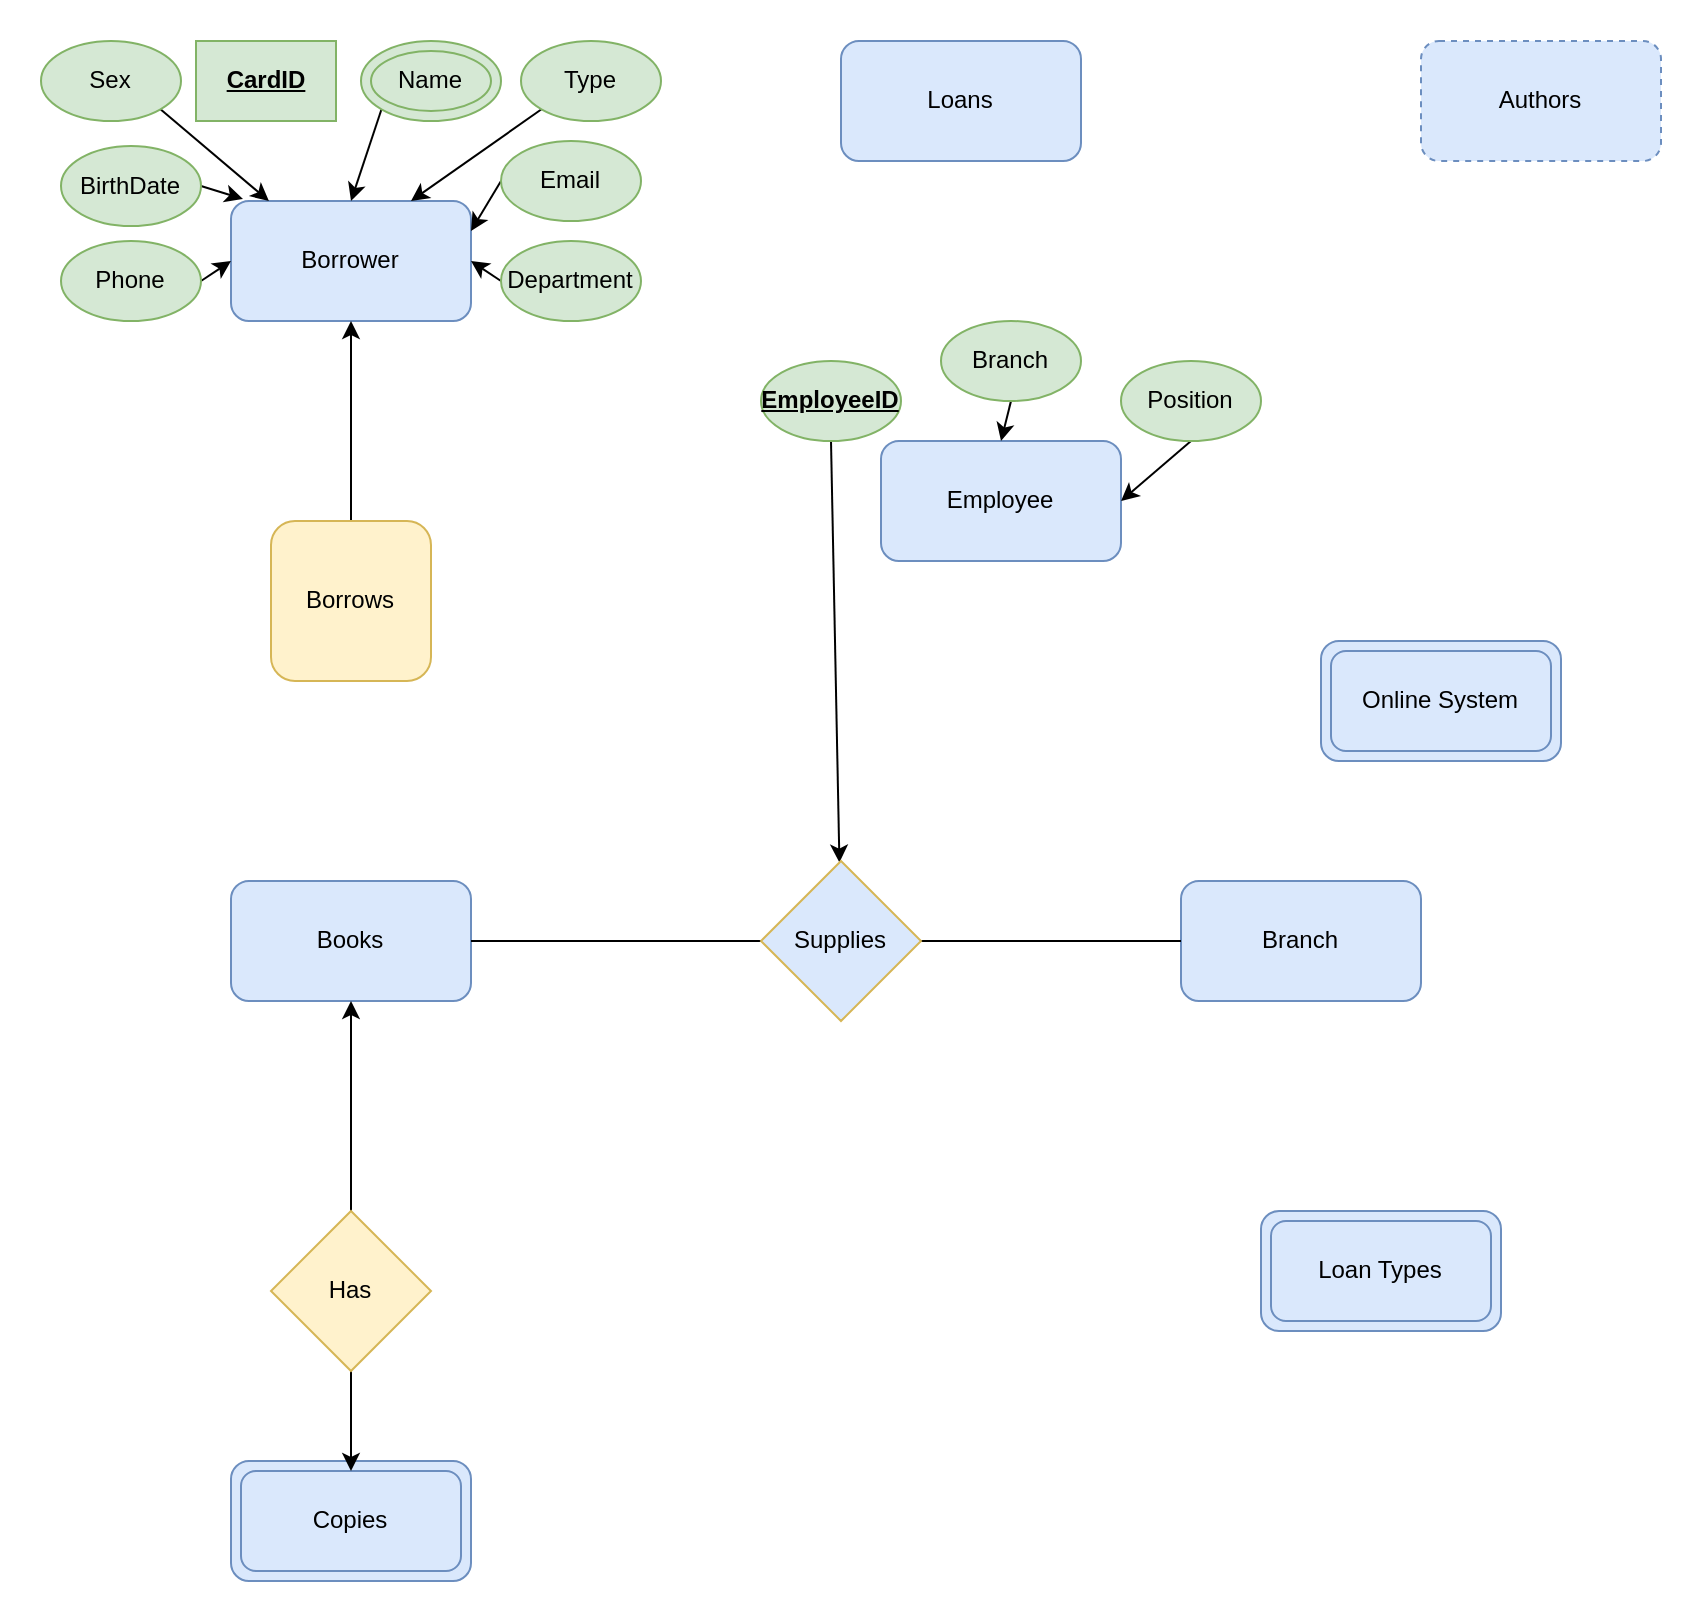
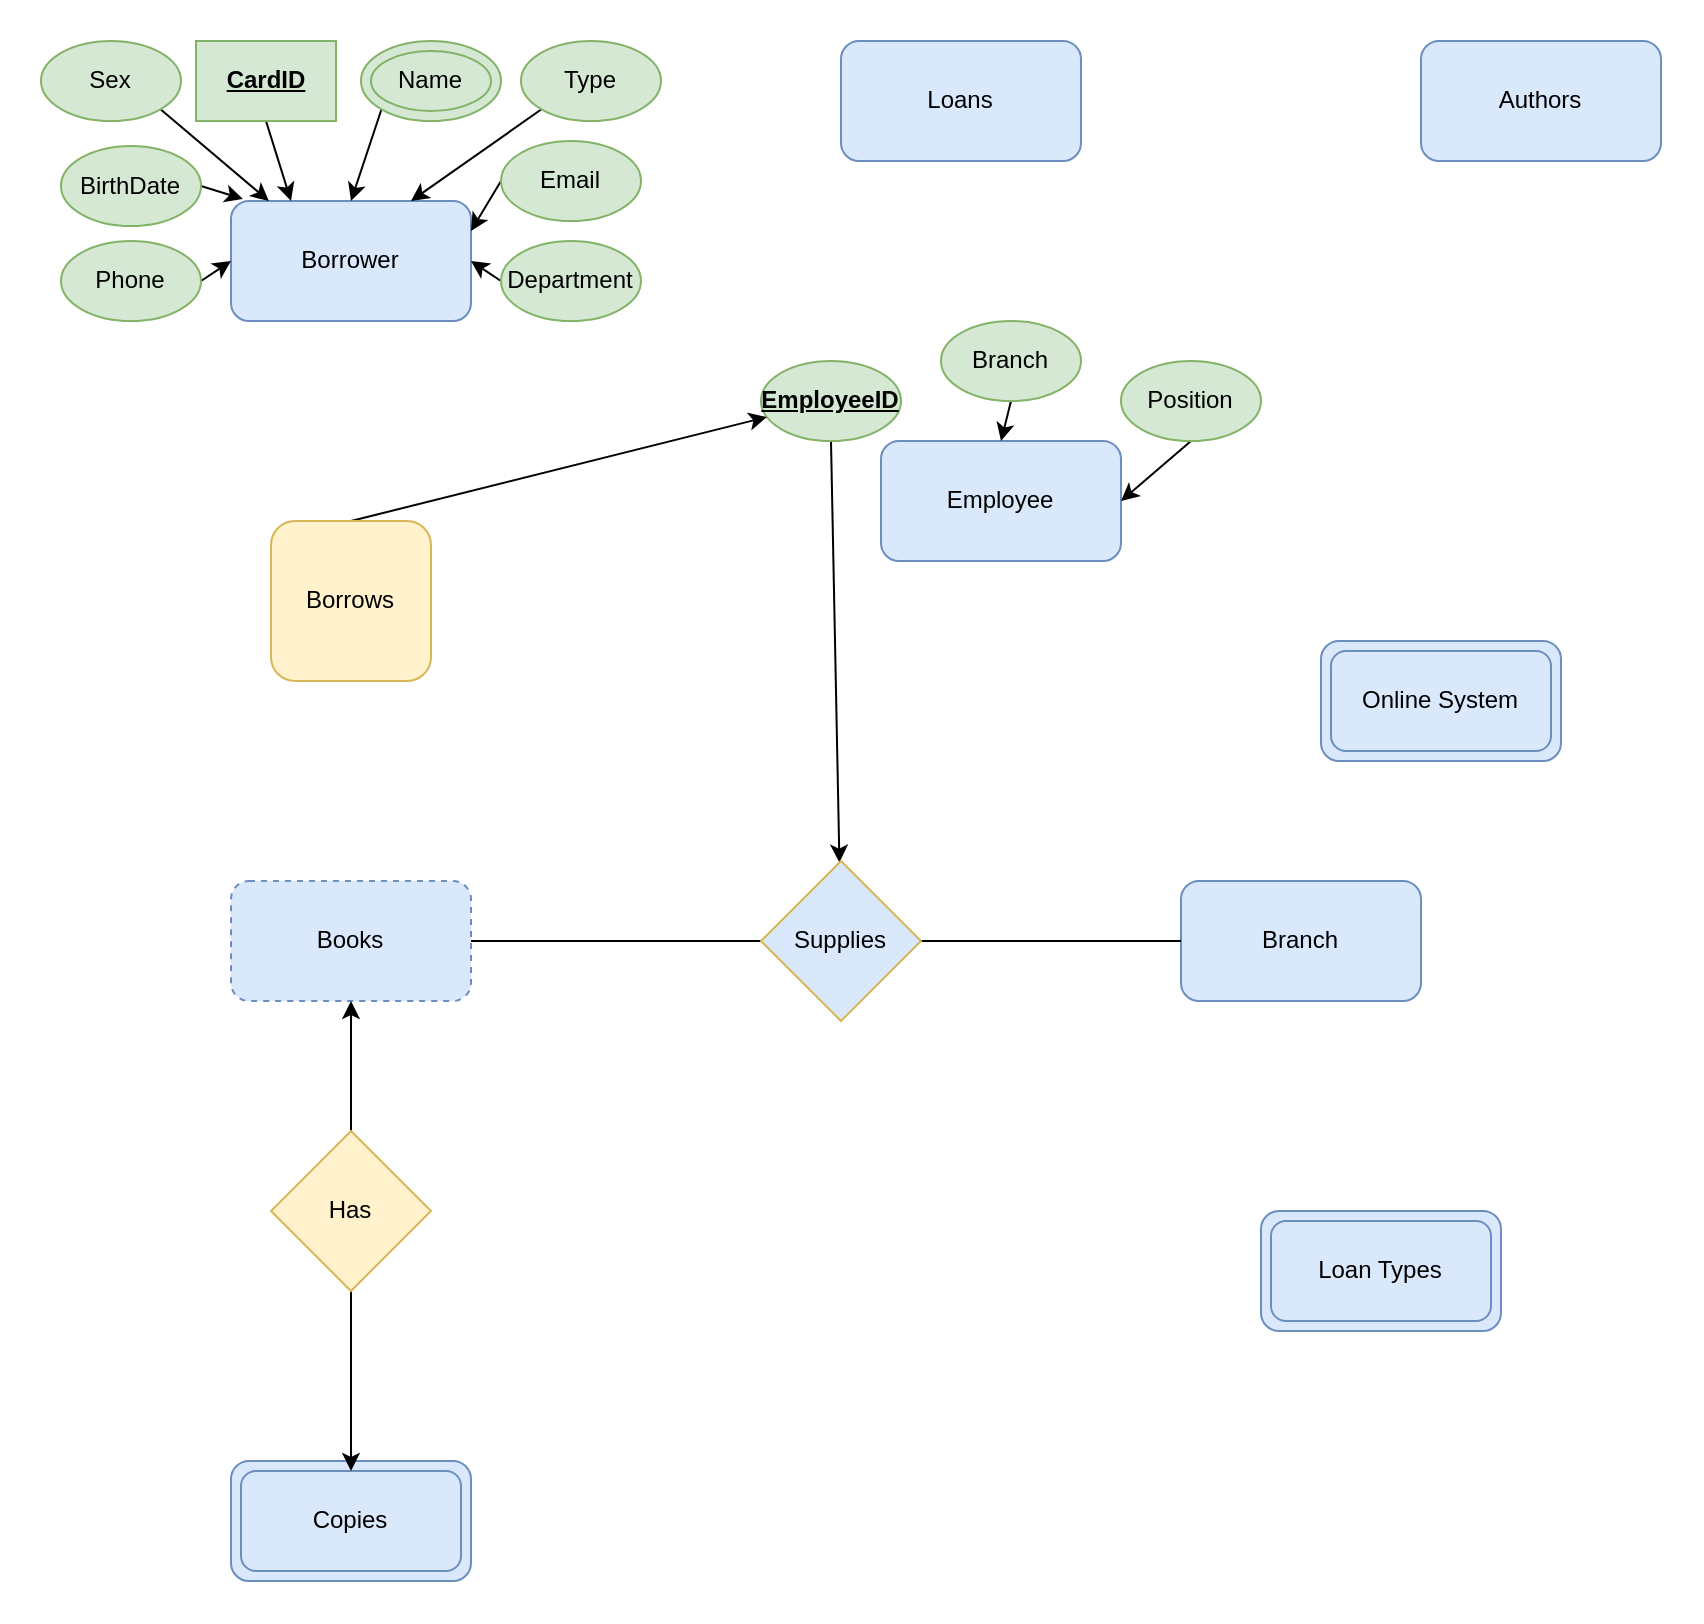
(1541, 101) -> (1541, 101)
none -> (276, 154)
(351, 428) -> (552, 471)
(351, 941) -> (351, 941)
(351, 1291) -> (351, 1211)
